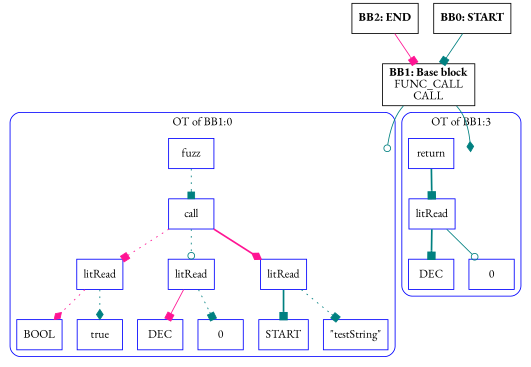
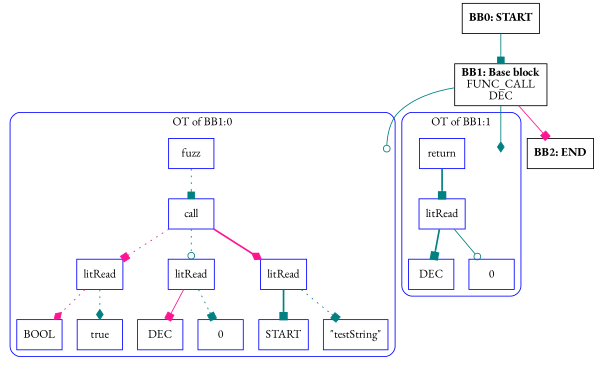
(402, 45) -> (530, 119)
(429, 96) -> (501, 96)
(461, 122) -> (461, 122)
